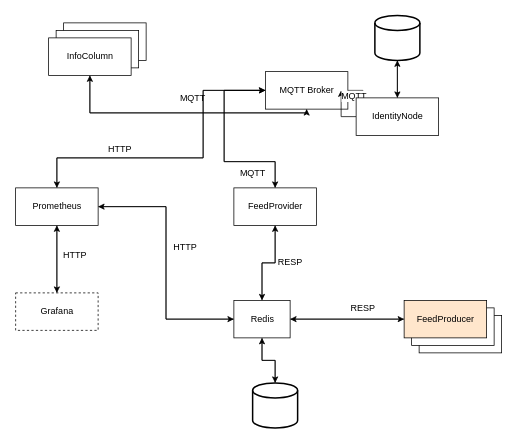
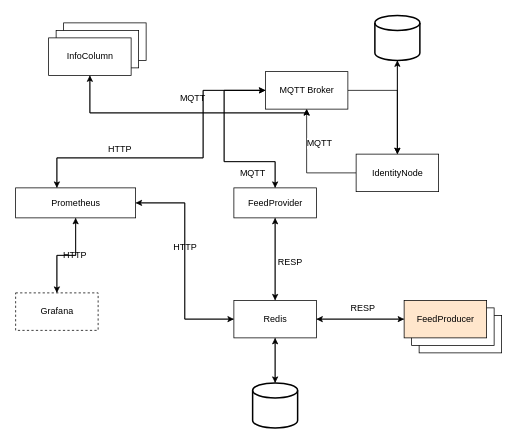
(397, 117) -> (397, 173)
(57, 207) -> (75, 203)
(275, 207) -> (275, 203)
(262, 319) -> (275, 319)
